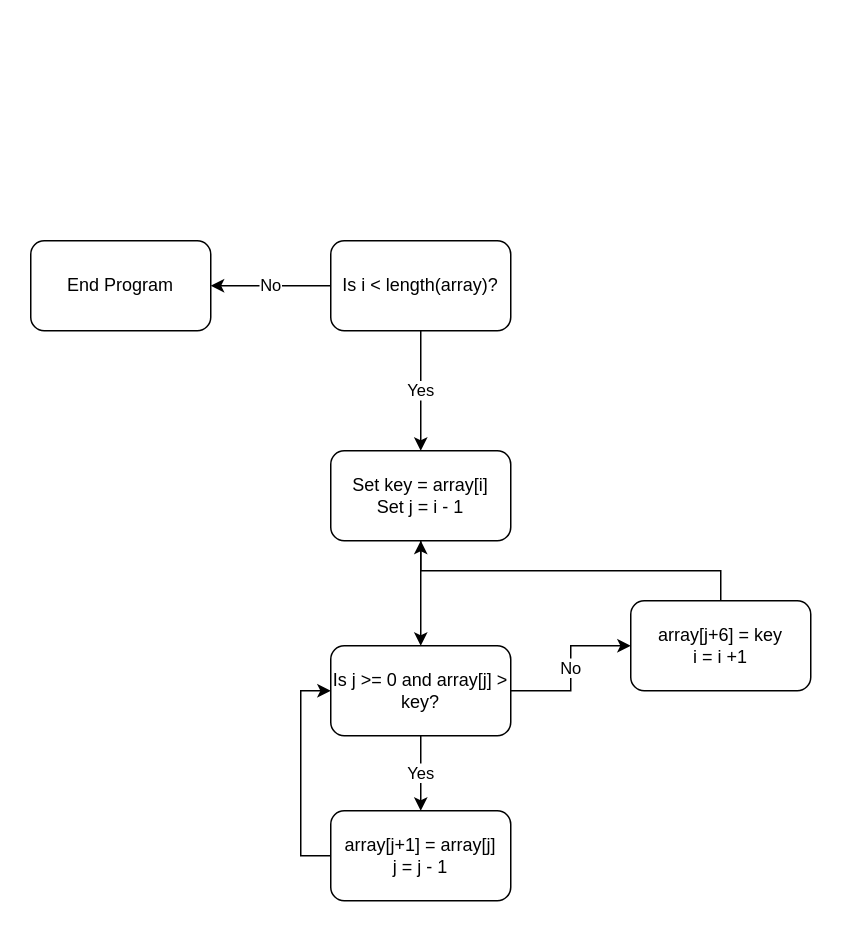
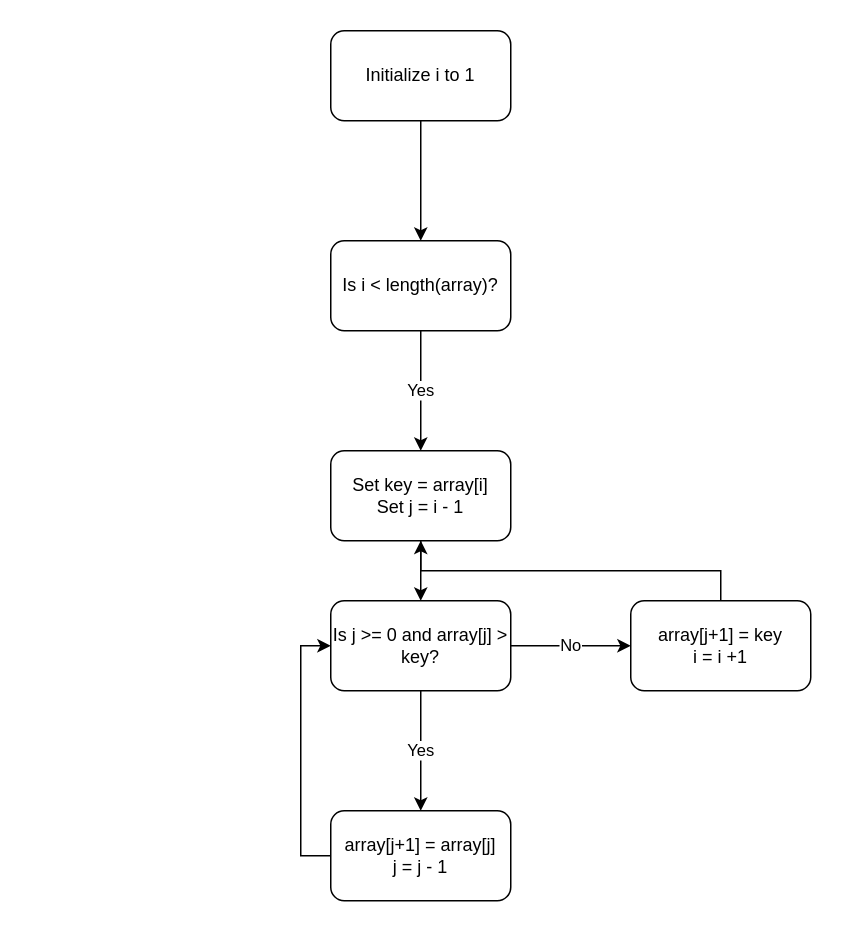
none -> (421, 76)
none -> (421, 176)
(121, 286) -> none
(276, 286) -> none
(721, 646) -> (721, 646)
(421, 691) -> (421, 646)
